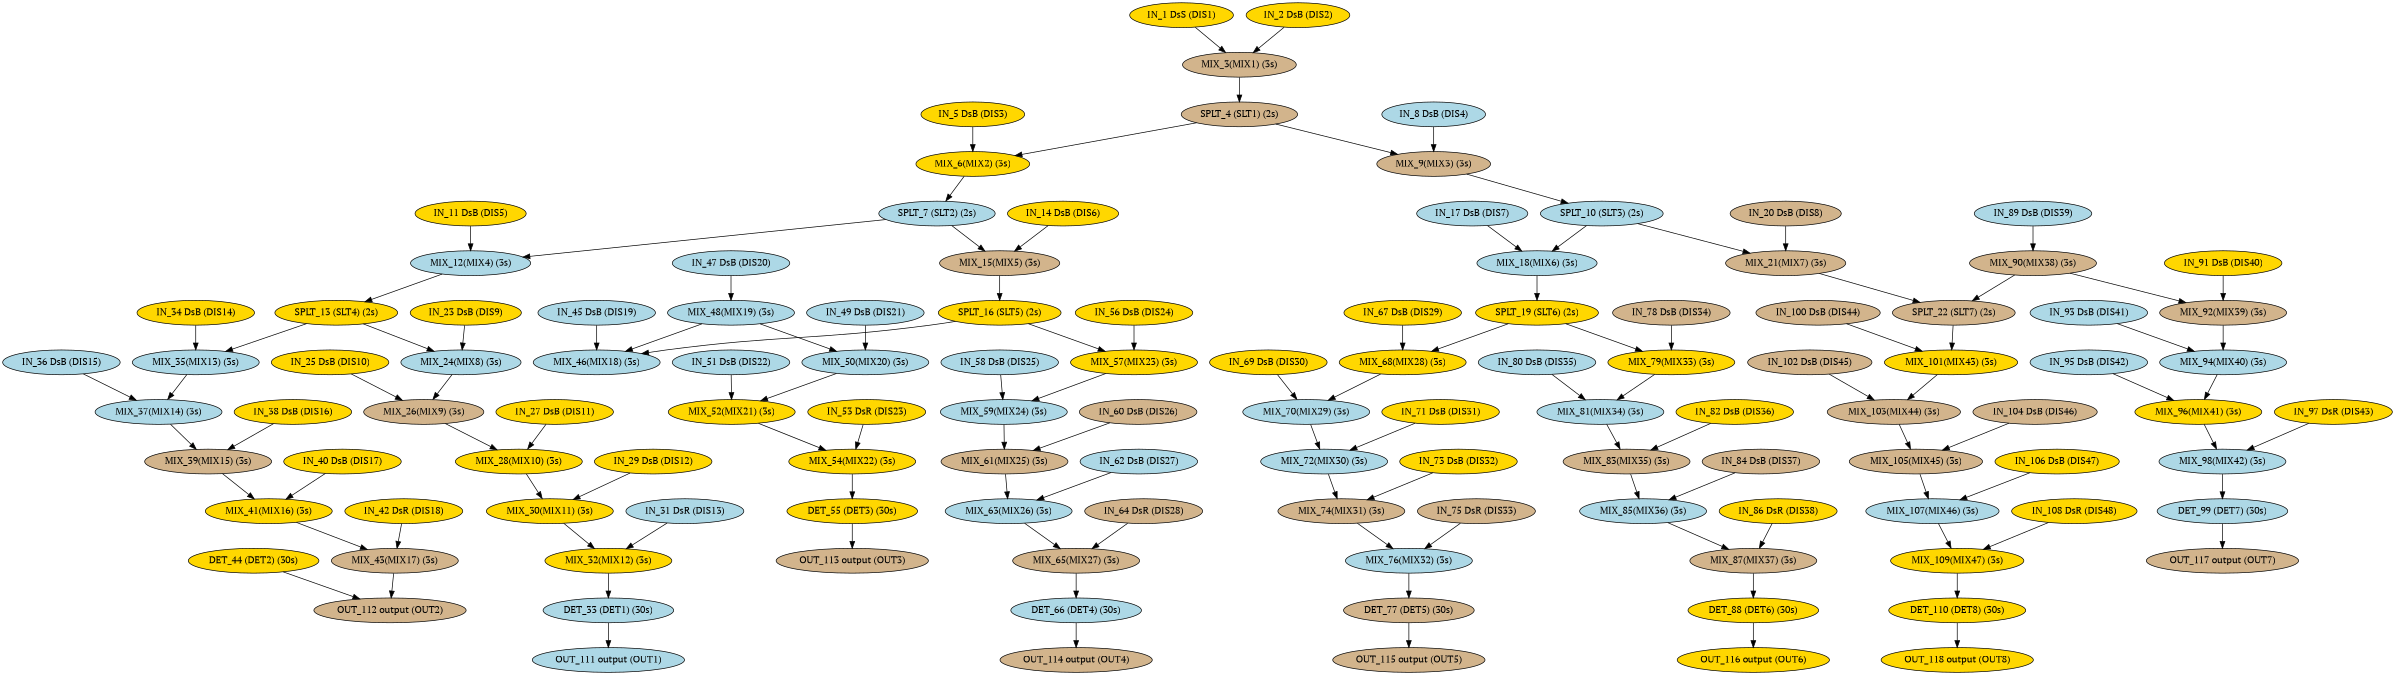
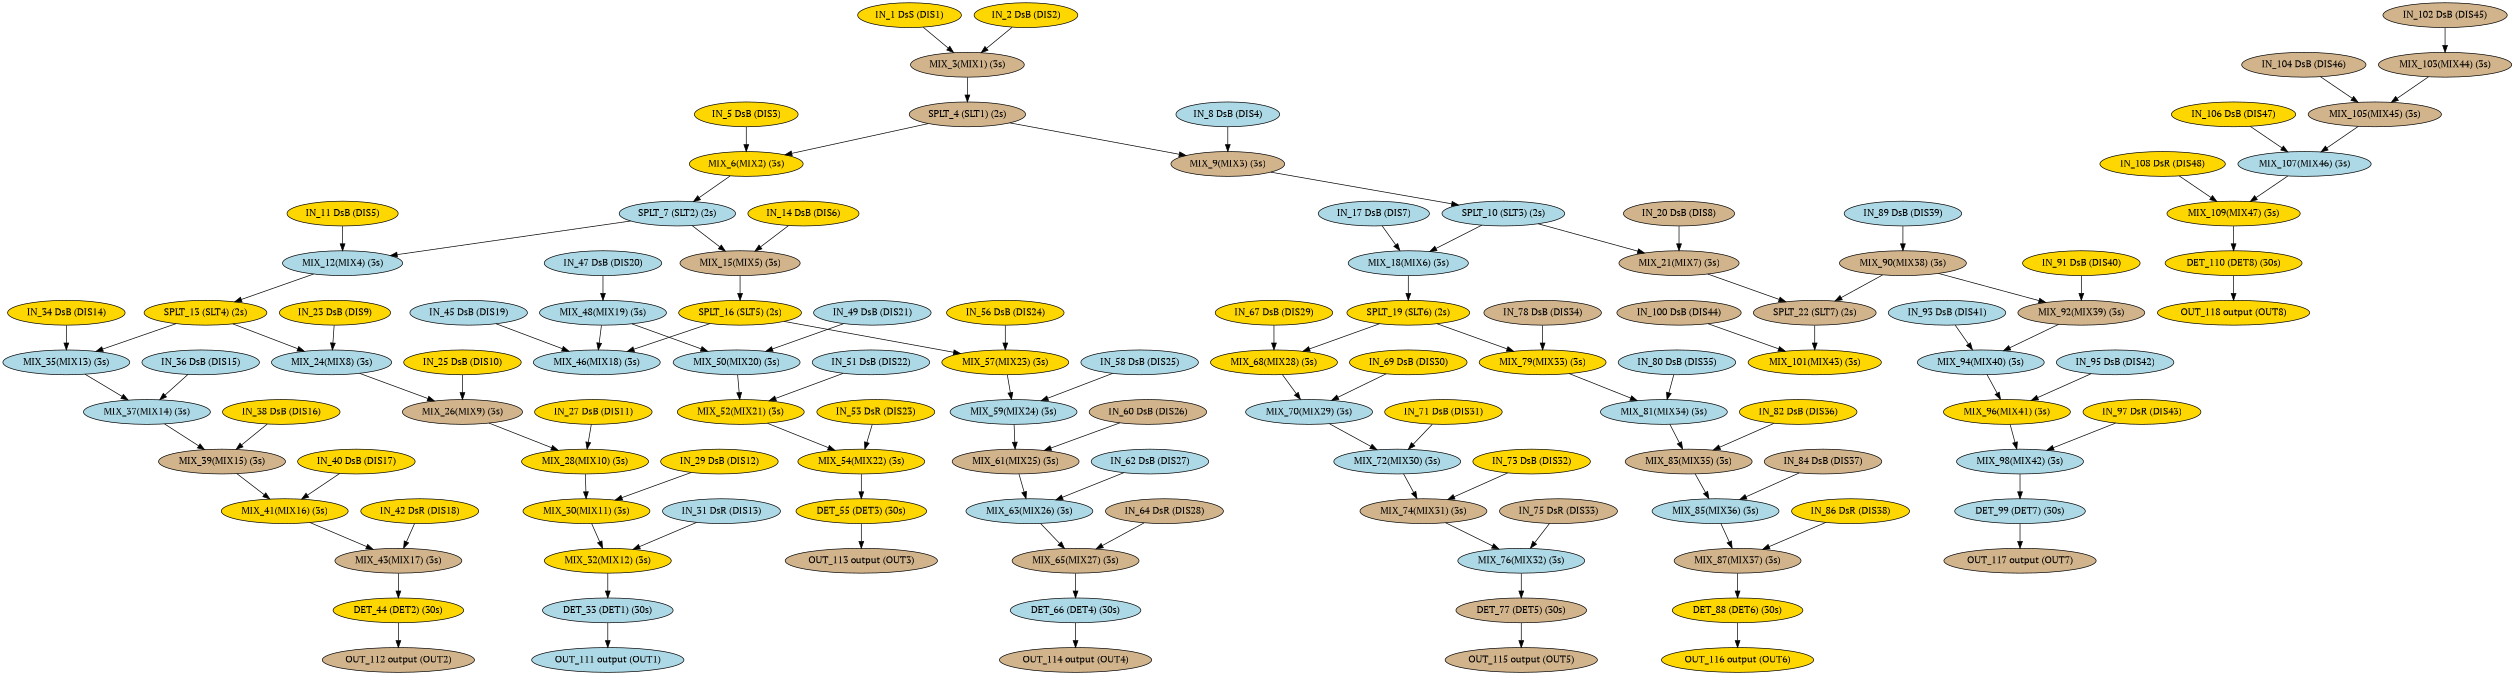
(1925, 385) -> none
(393, 582) -> (398, 582)
